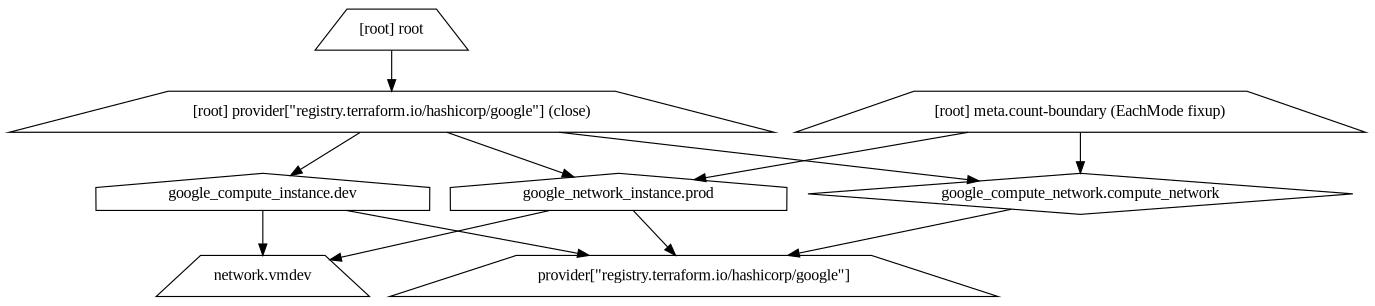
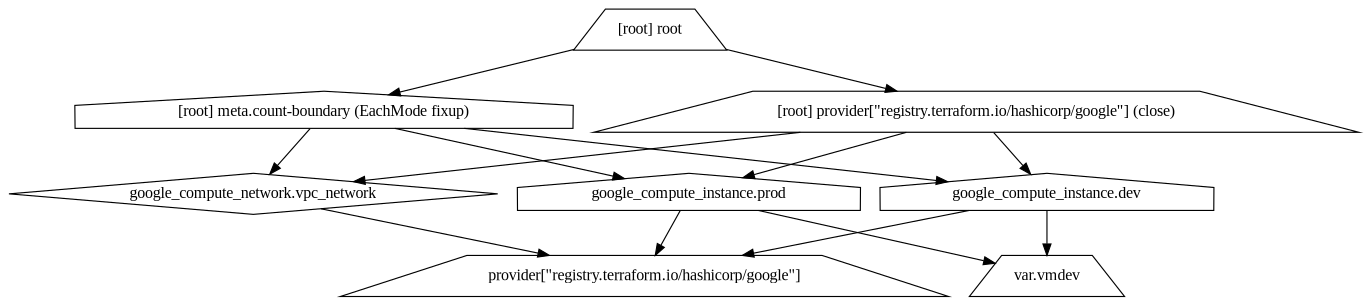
none -> (487, 71)
(1080, 112) -> (324, 112)
none -> (700, 154)
(619, 194) -> (689, 194)
(1080, 194) -> (253, 194)
(263, 276) -> (1047, 276)
